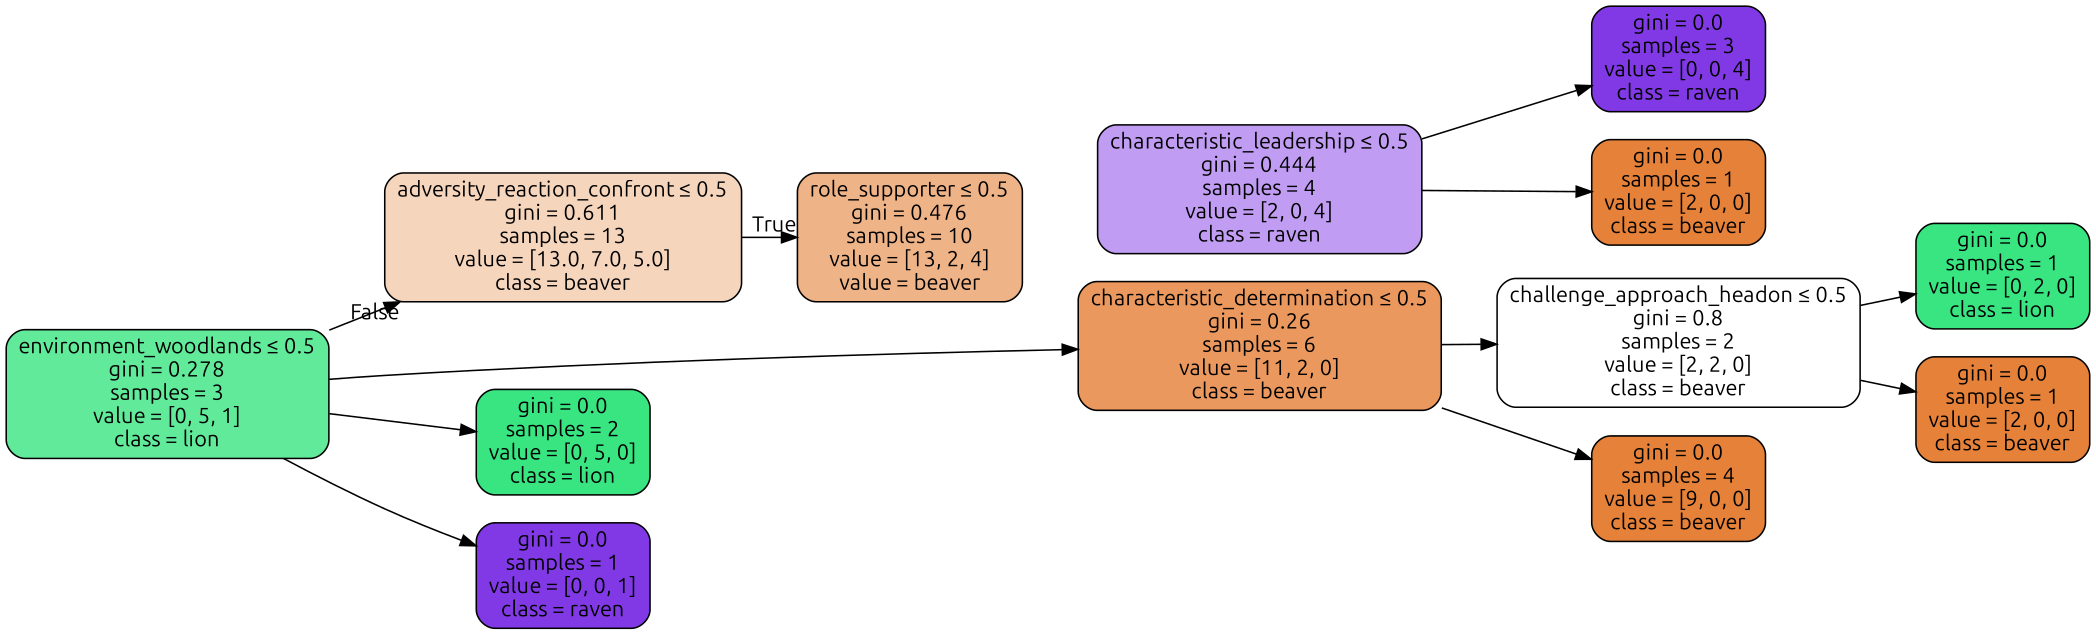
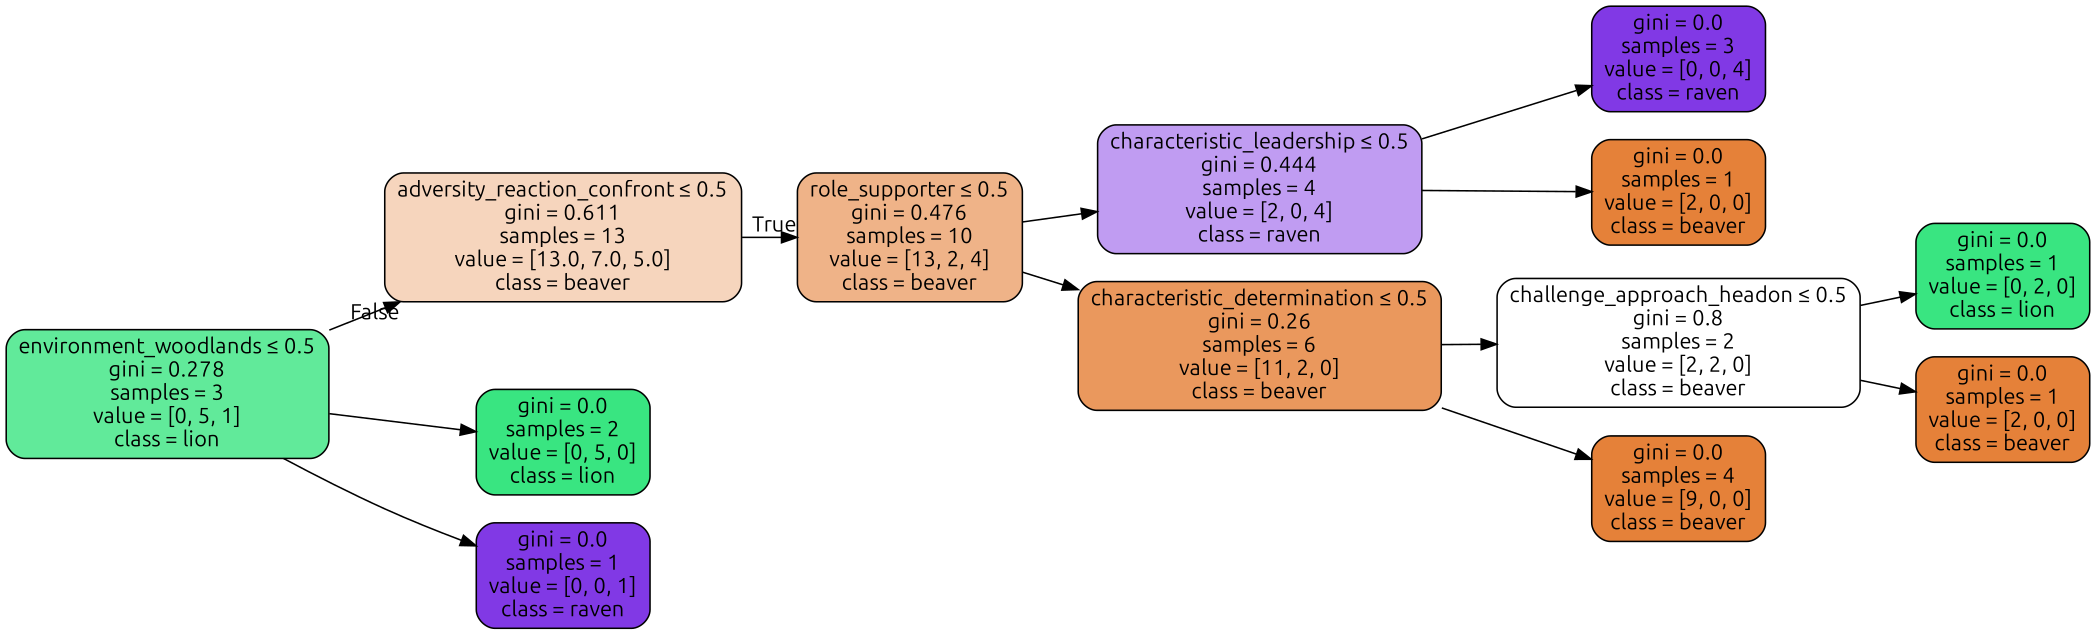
none -> (1052, 218)
(910, 283) -> (910, 283)
(695, 361) -> (1043, 279)
